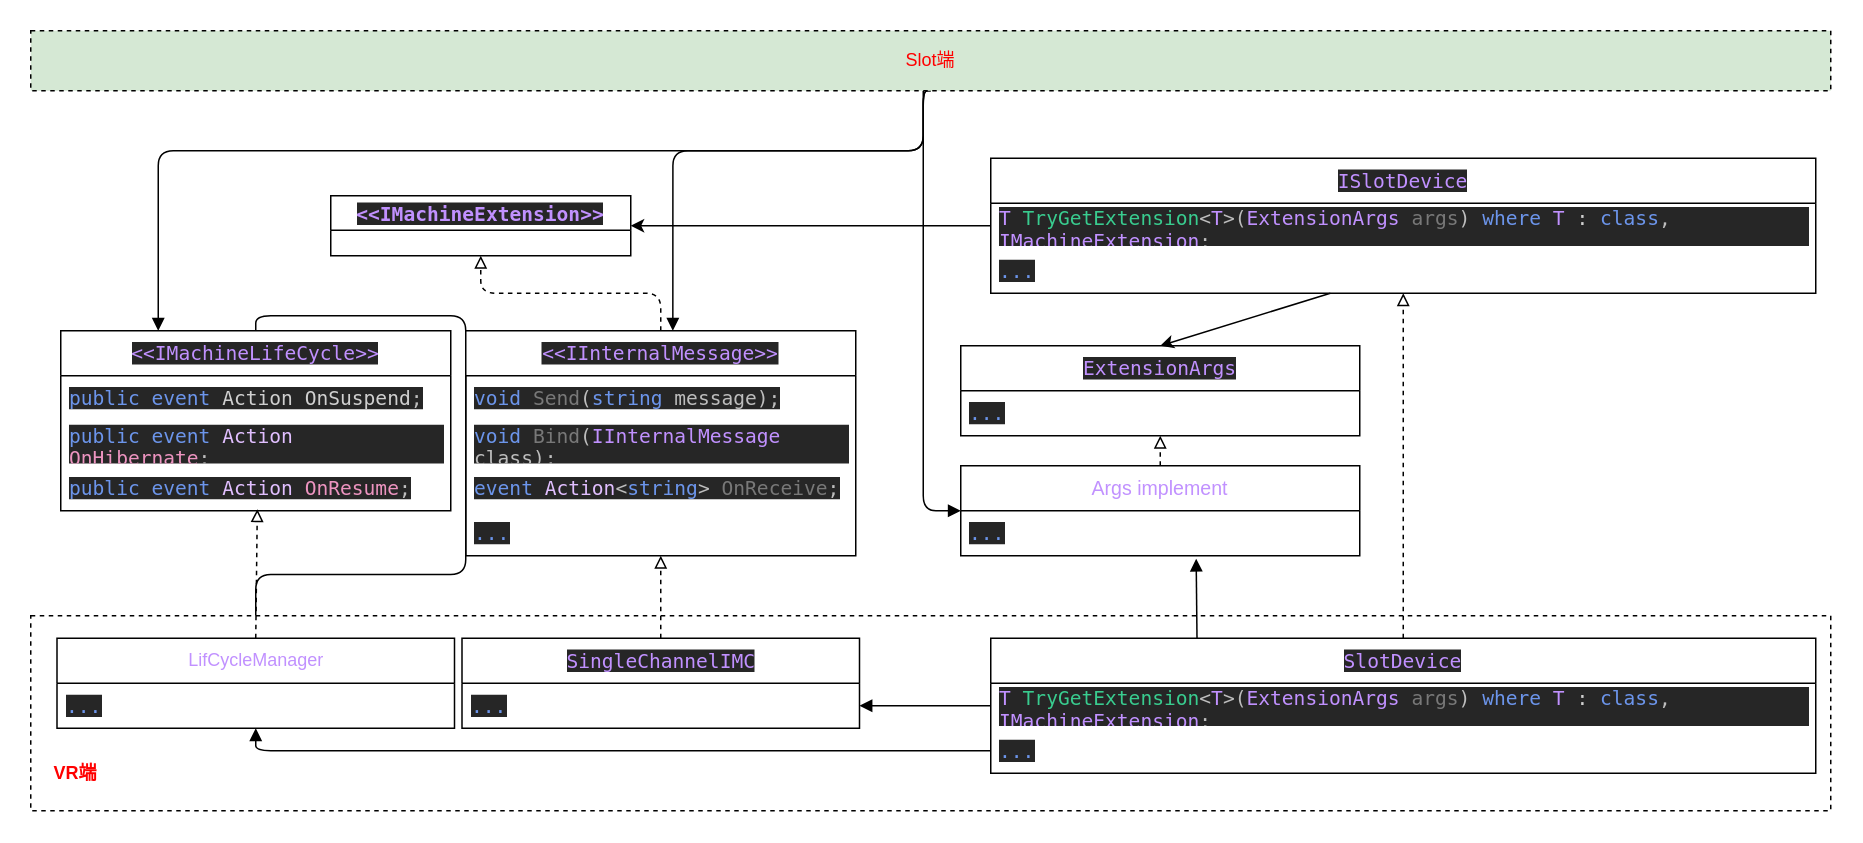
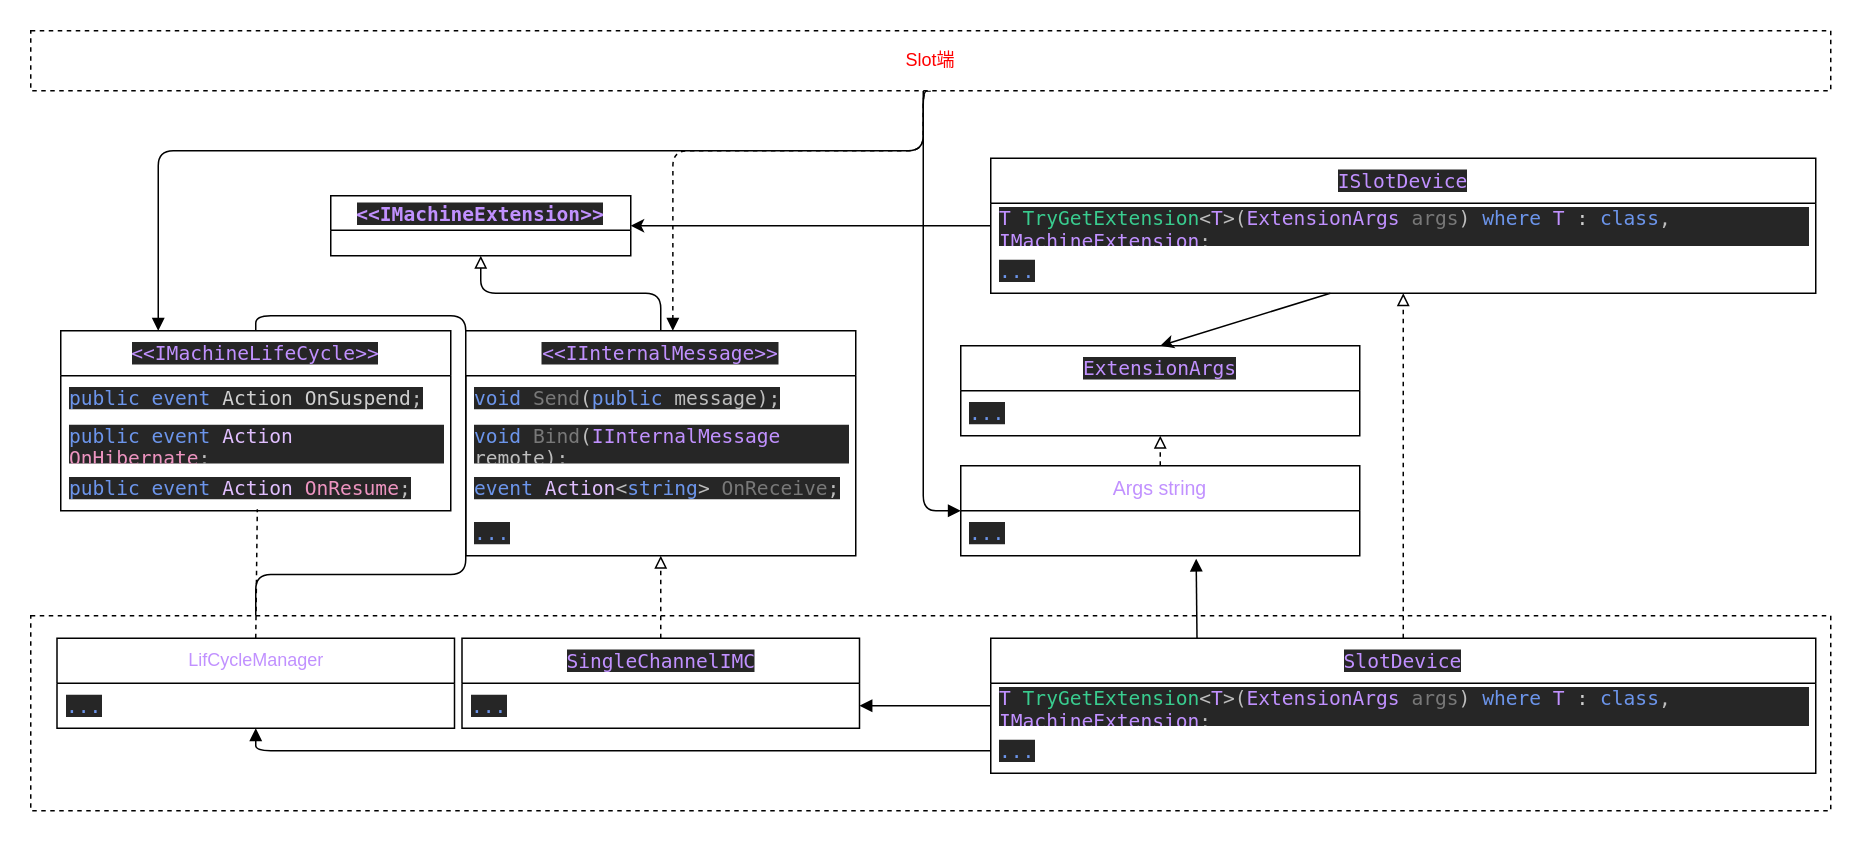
(931, 61) -> (931, 61)
(673, 233) -> (673, 233)
(575, 293) -> (575, 293)
(594, 398) -> (592, 398)
(630, 443) -> (637, 443)
(1160, 488) -> (1160, 488)
(257, 522) -> (257, 518)
(76, 773) -> none
